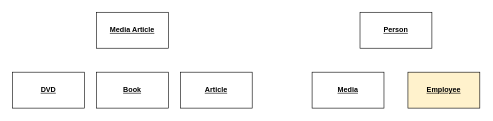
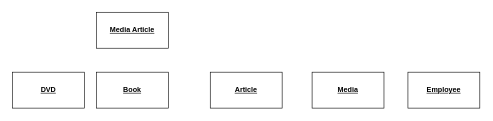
(396, 30) -> none
(216, 90) -> (246, 90)
(444, 90) -> (444, 90)
